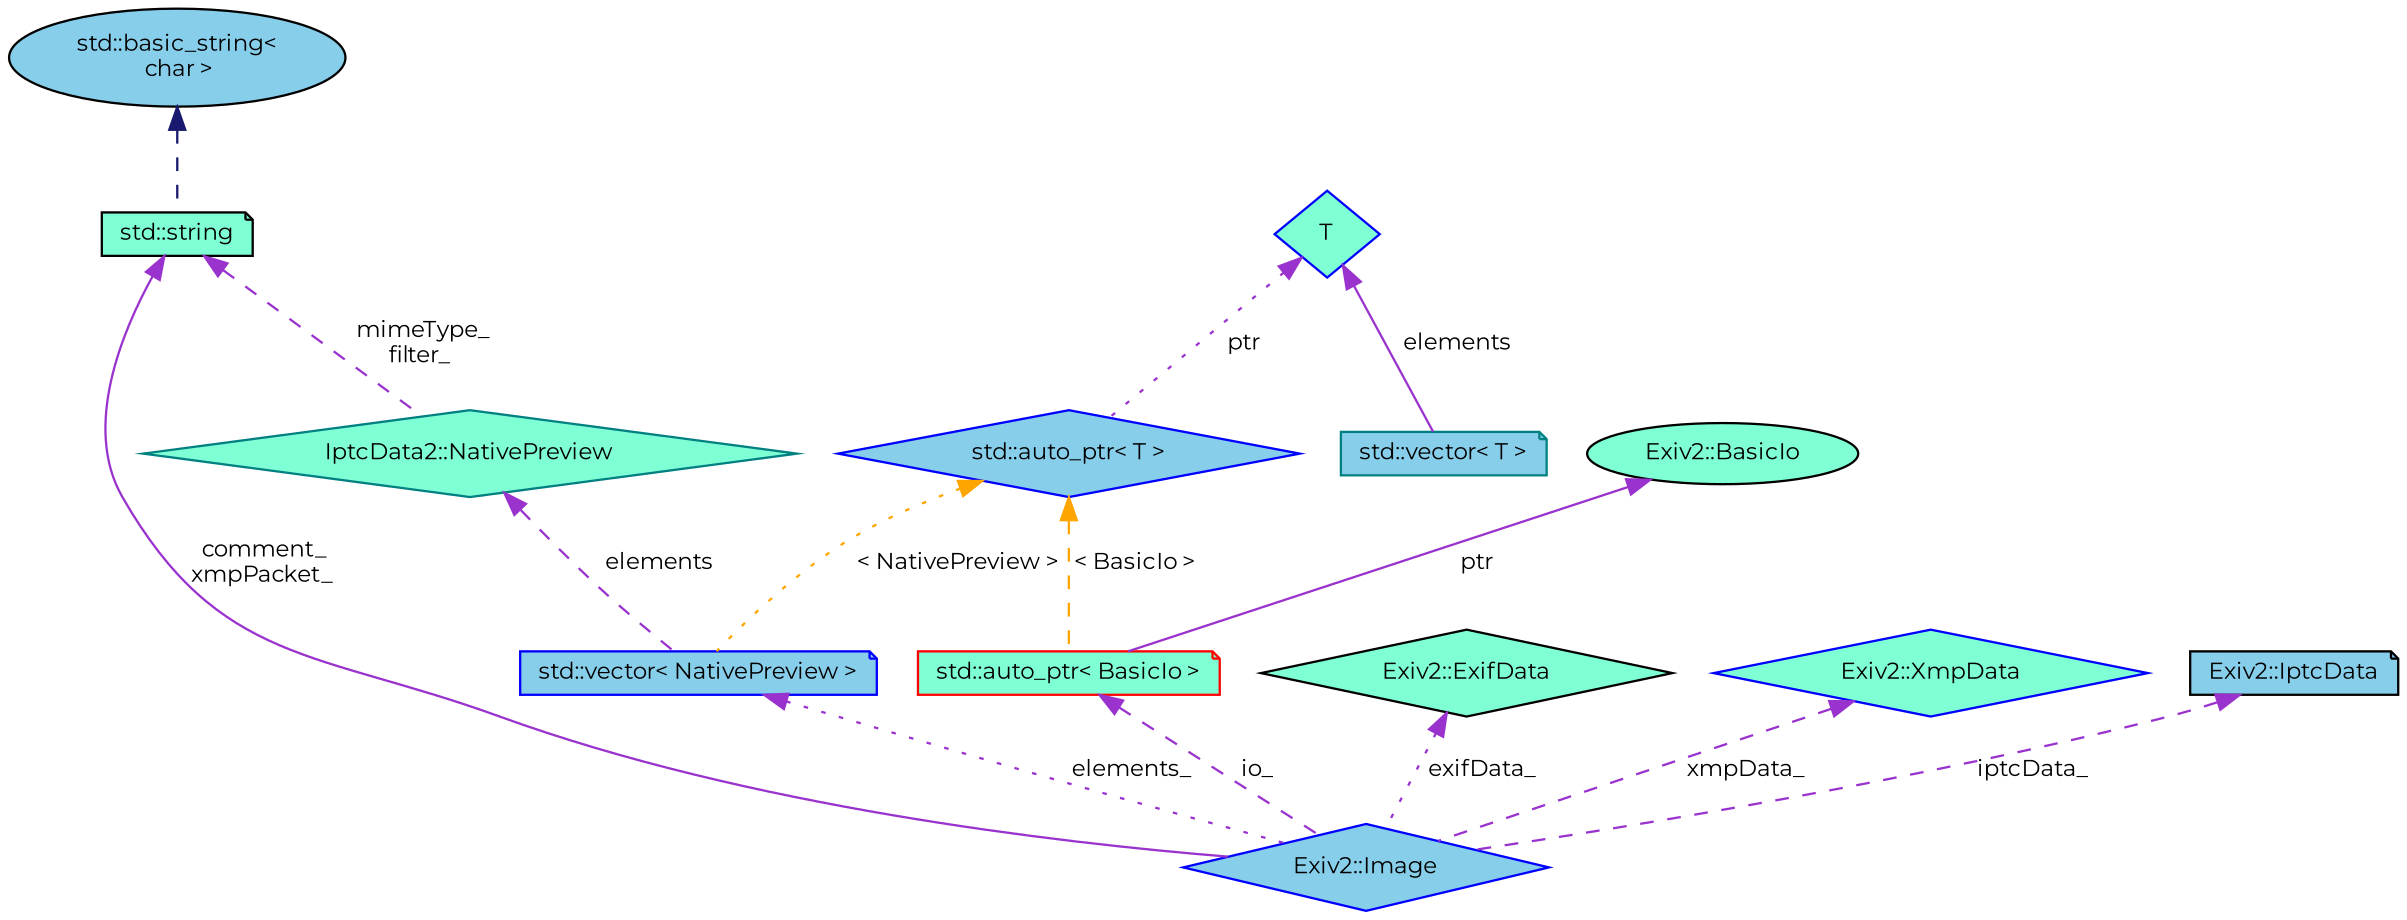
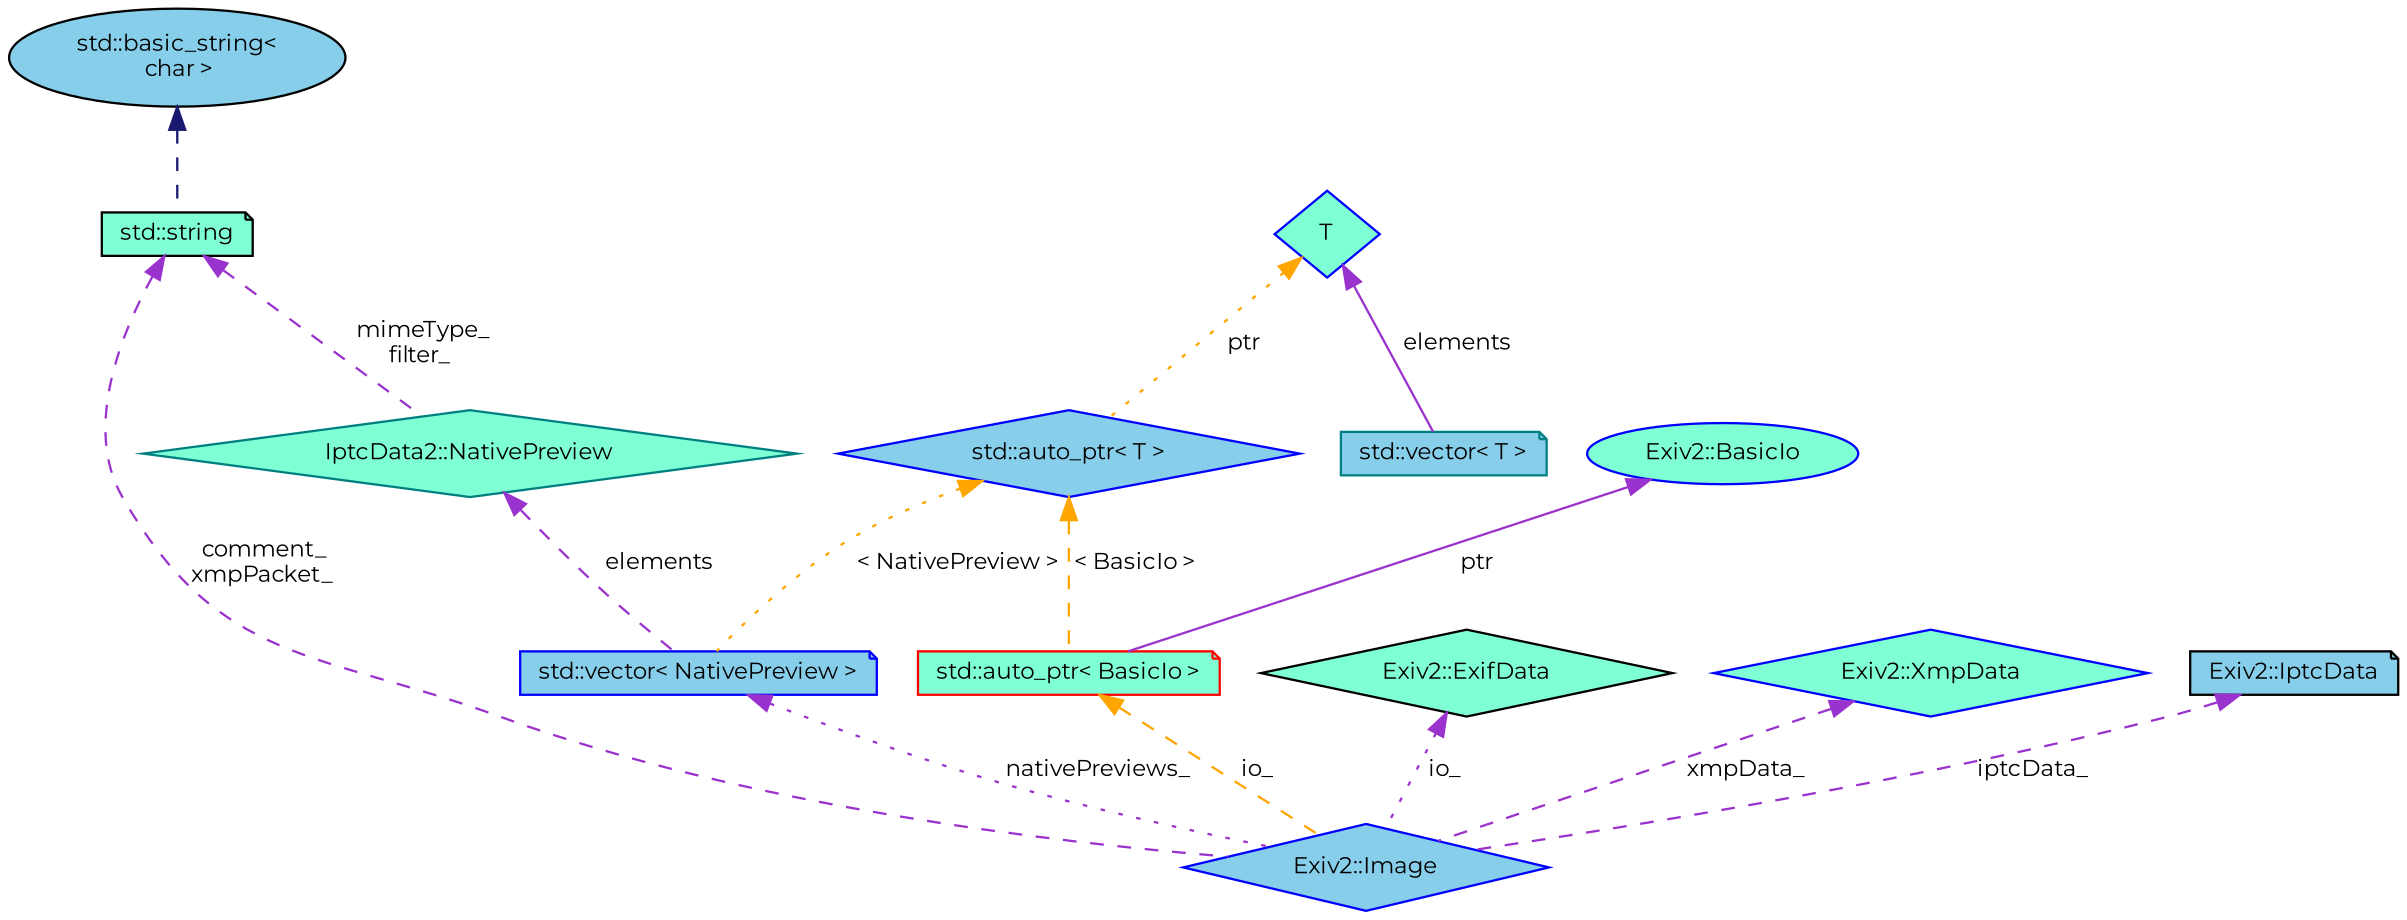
(1197, 345) -> (1197, 345)
(1723, 454) -> (1723, 454)
(528, 726) -> (528, 726)
(1129, 770) -> (1096, 770)
(1480, 770) -> (1443, 770)
(1219, 771) -> (1219, 771)
